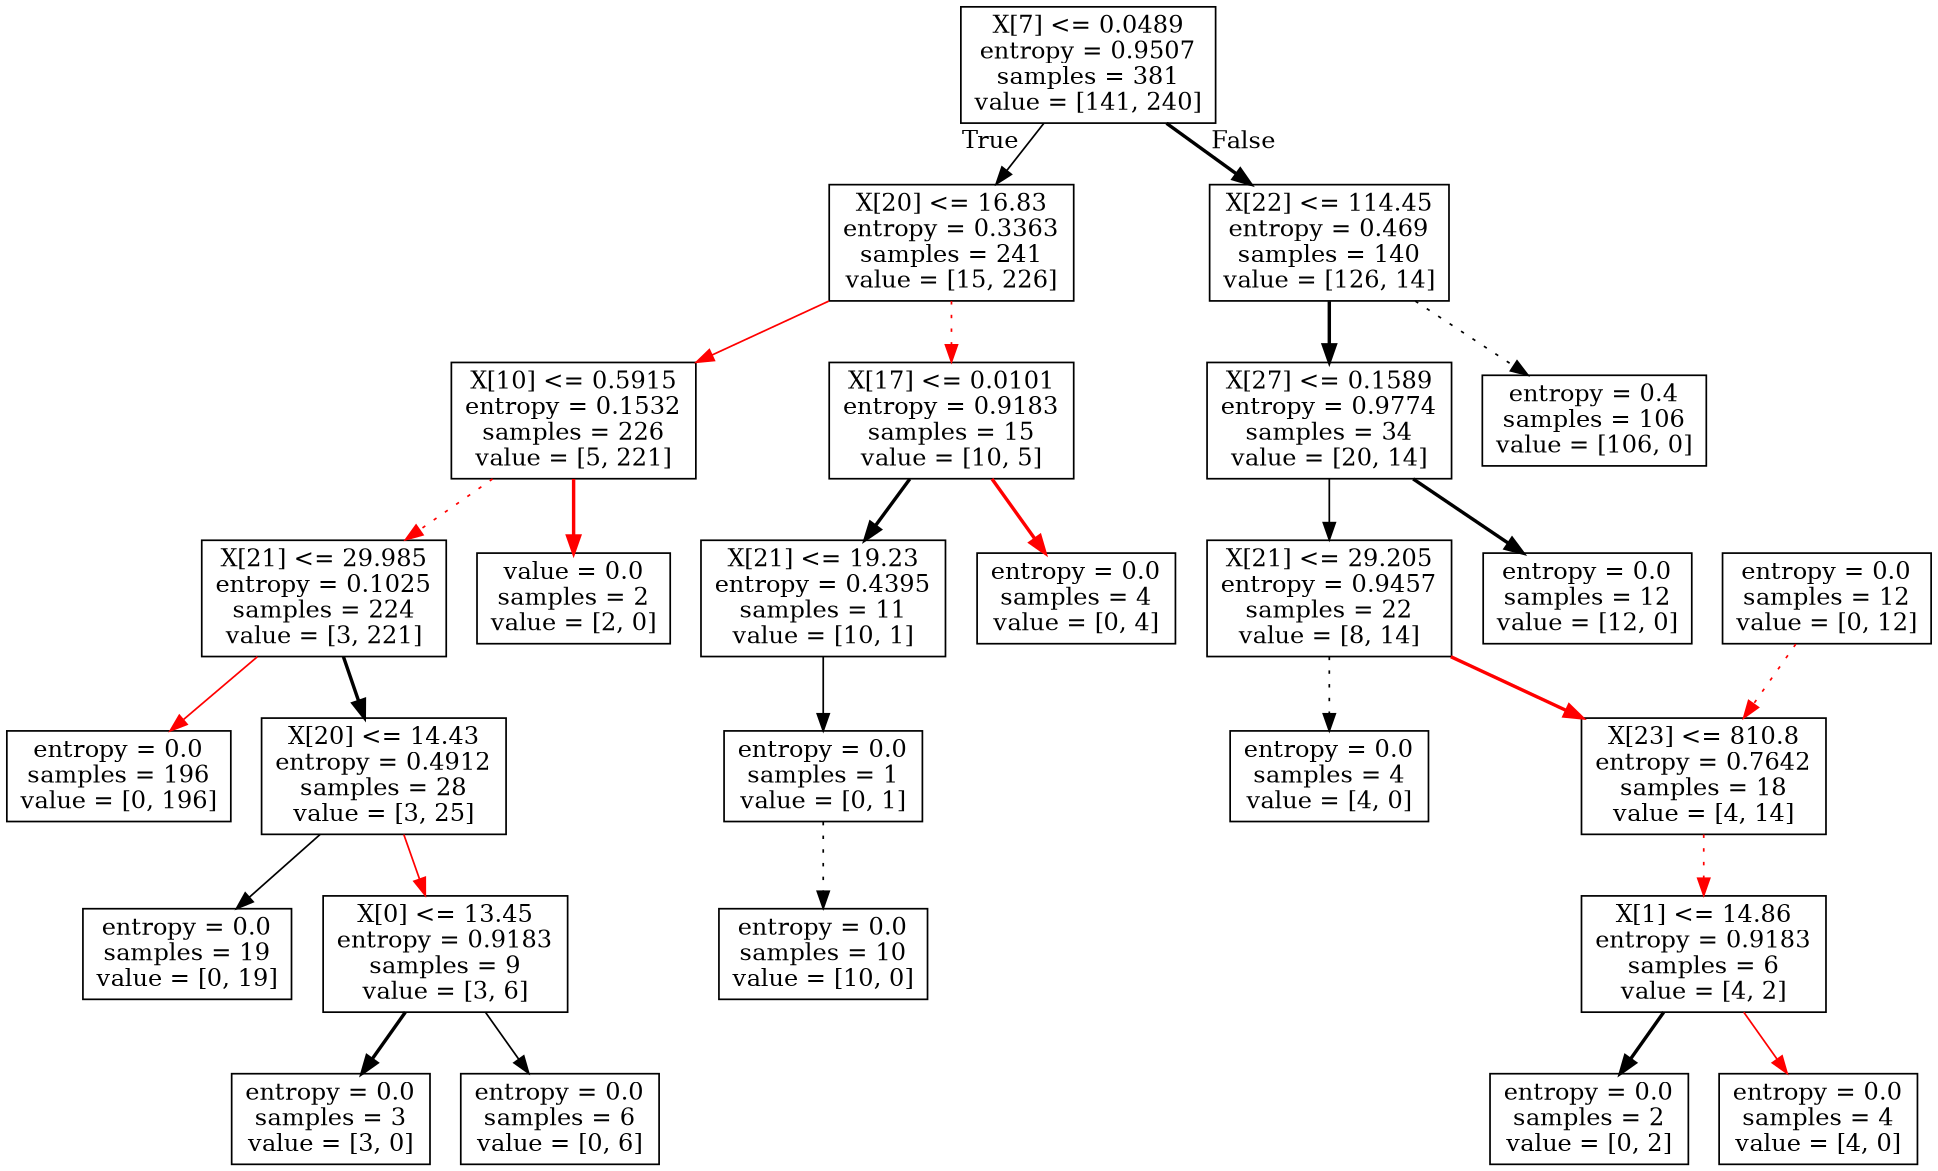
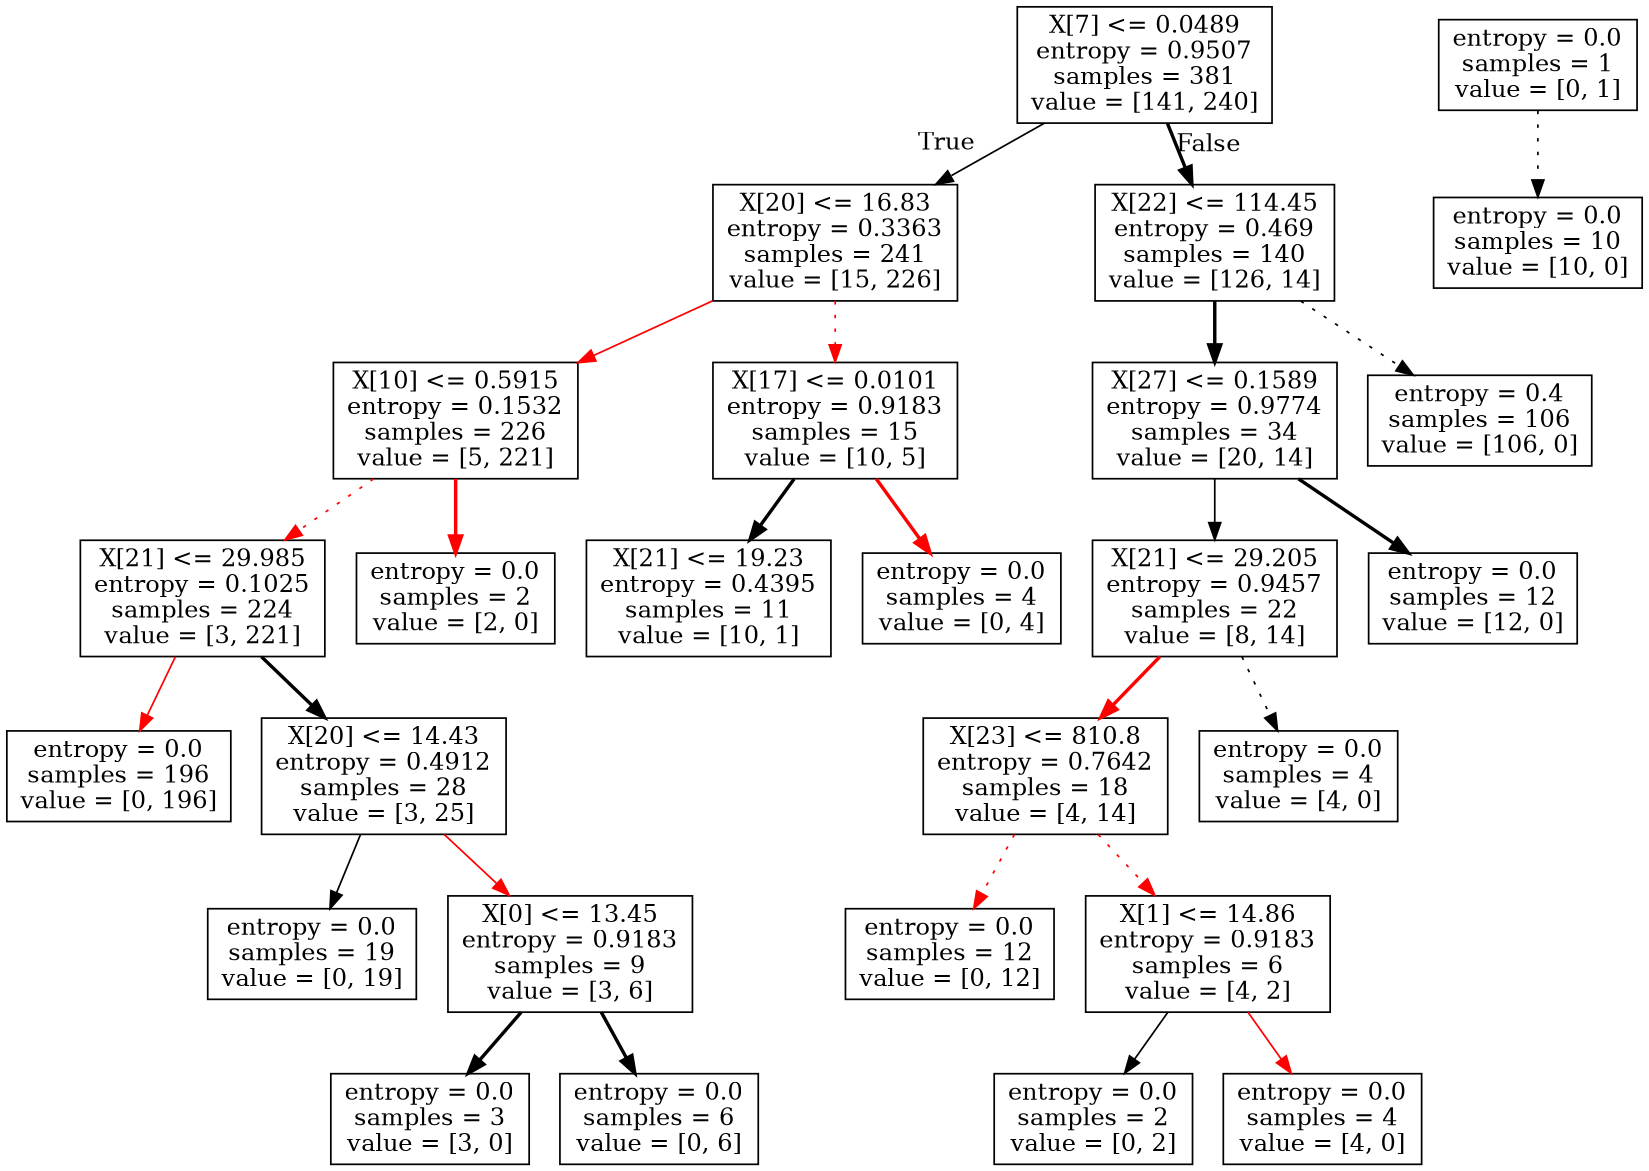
(574, 598) -> (456, 598)
(1775, 674) -> (998, 864)
(823, 685) -> none
(502, 1036) -> (614, 1035)
(1647, 1036) -> (1151, 1036)
